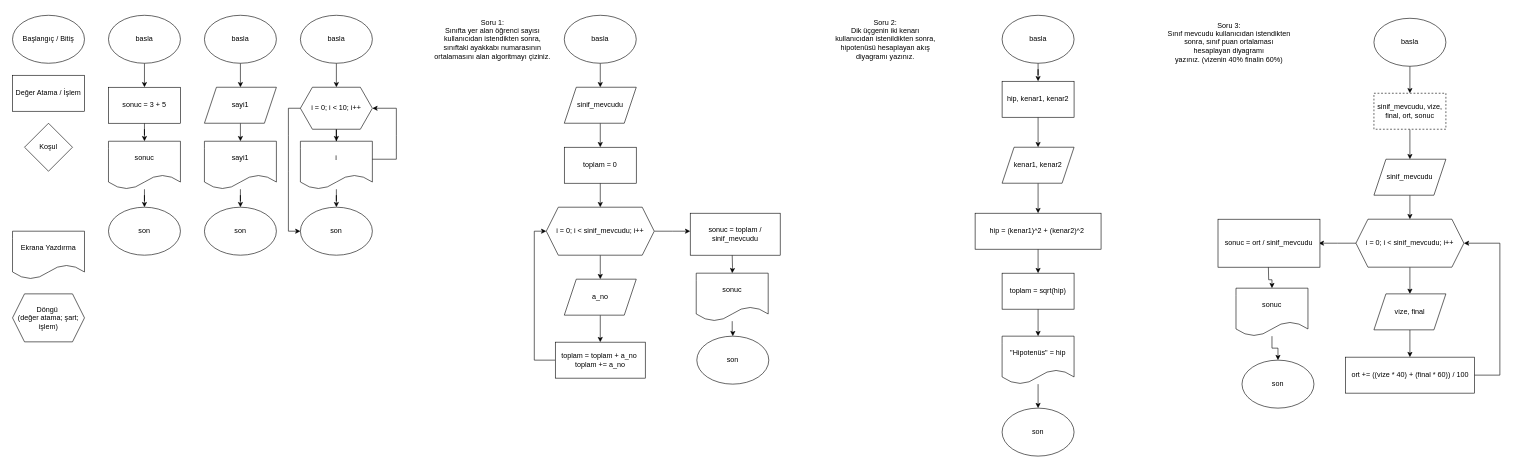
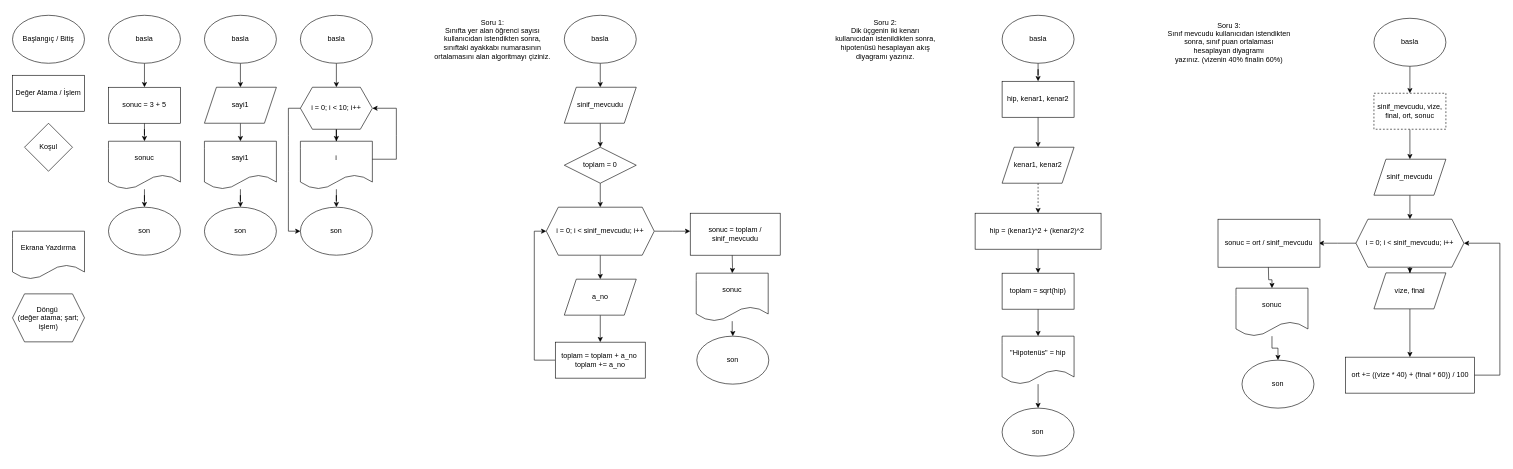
(600, 165) -> (600, 165)
(1038, 196) -> (1038, 196)
(1410, 312) -> (1410, 291)
